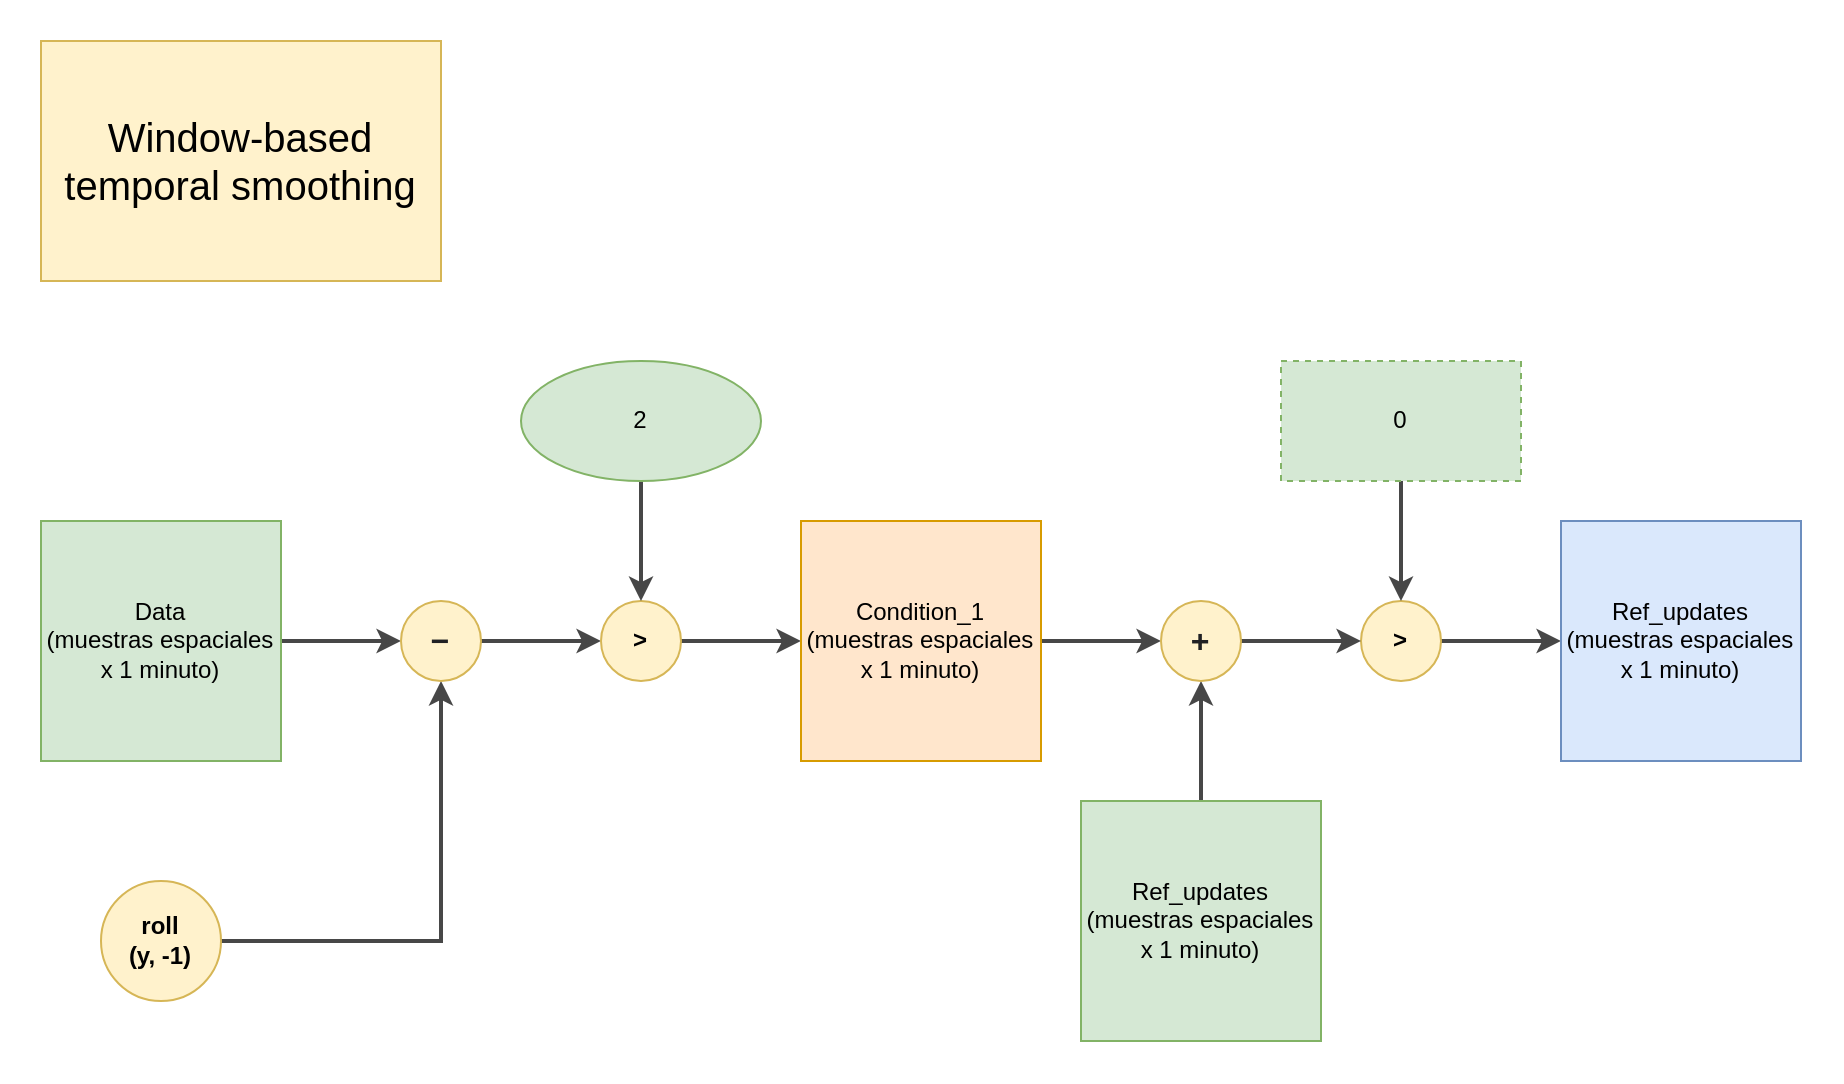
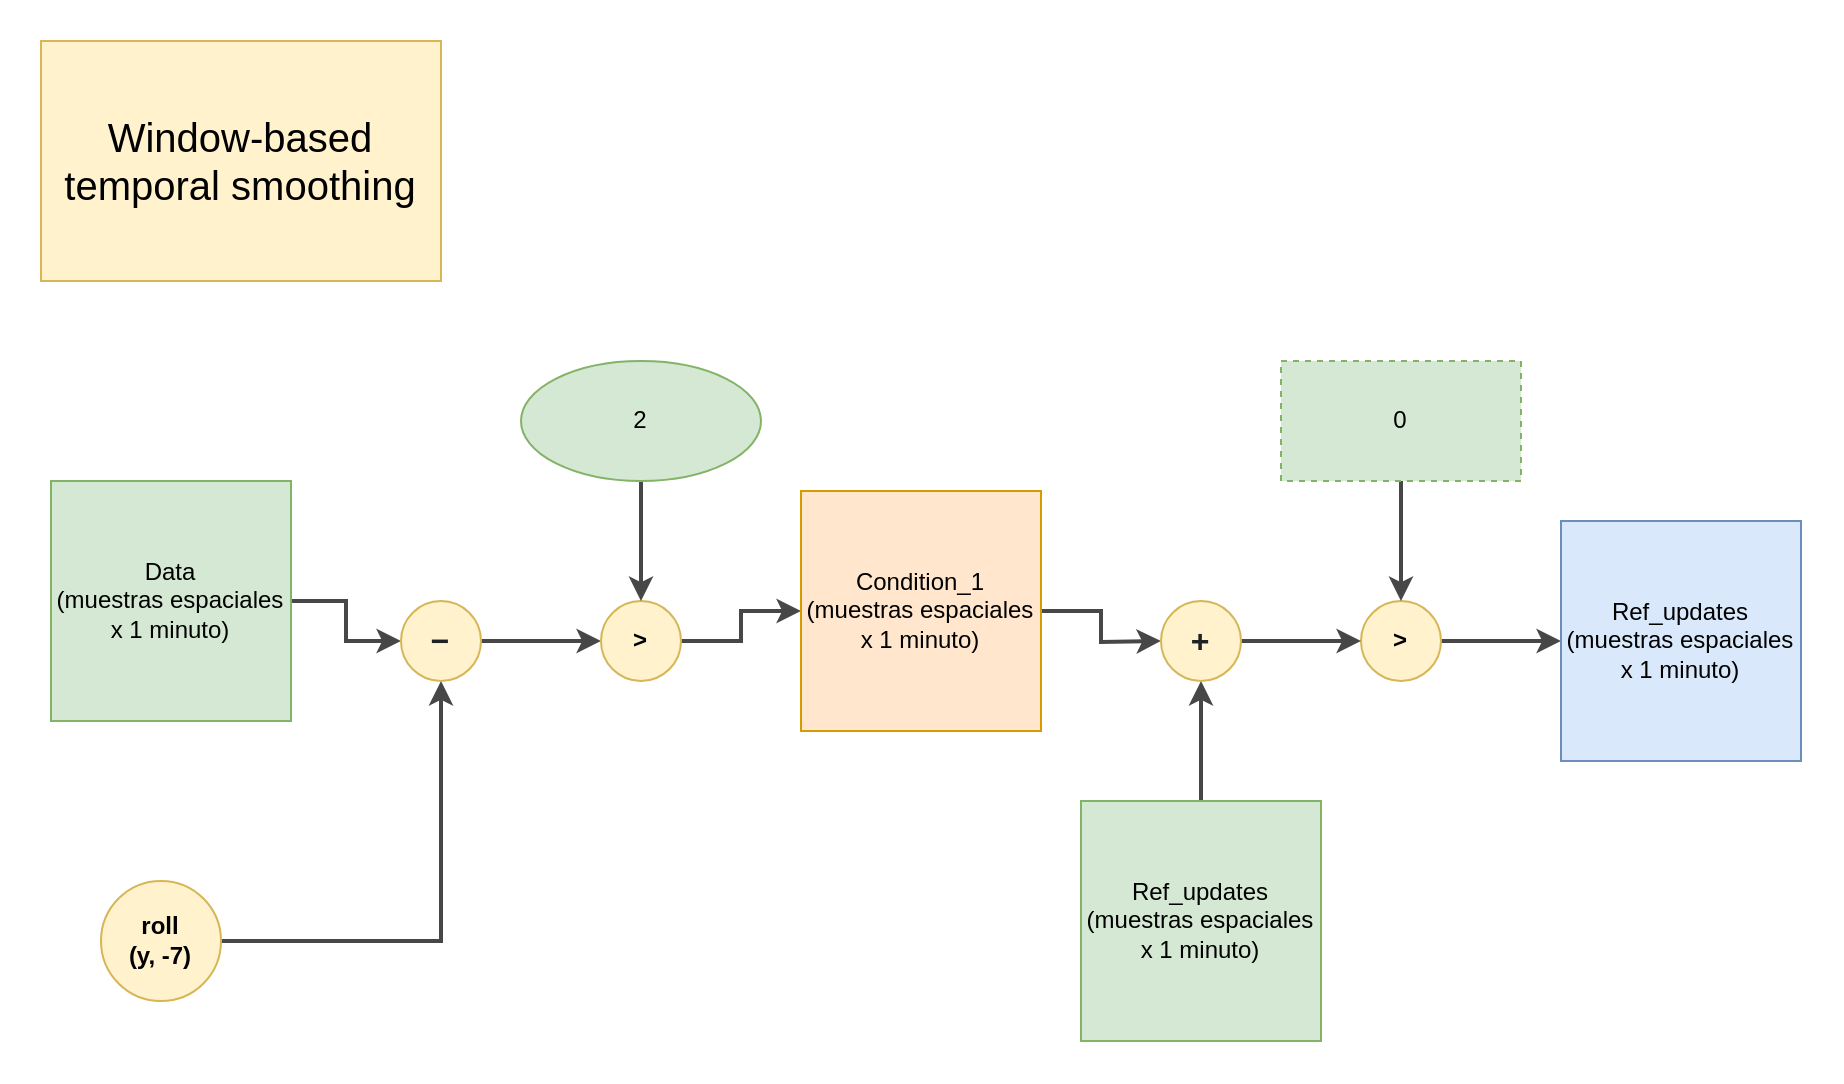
(161, 641) -> (171, 601)
(921, 641) -> (921, 611)
(161, 941) -> (161, 941)
